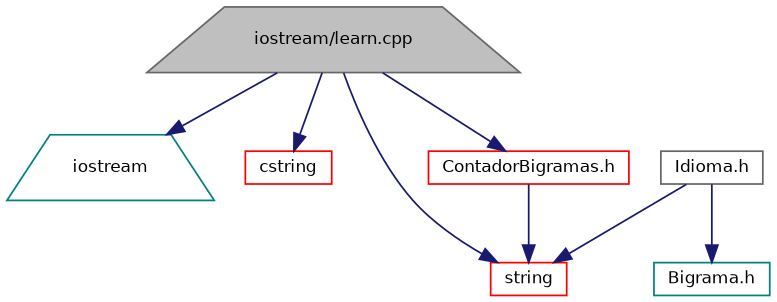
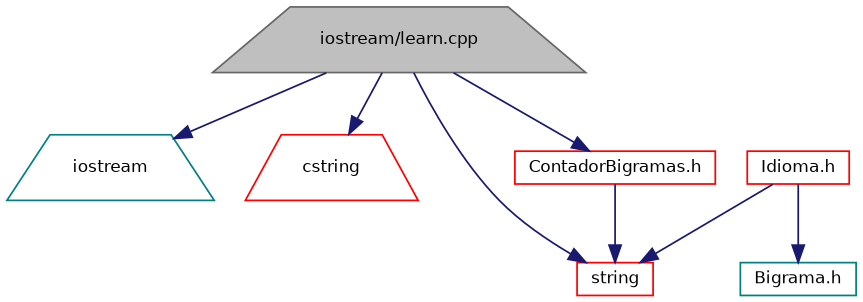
(289, 168) -> (332, 168)
(712, 168) -> (798, 168)
